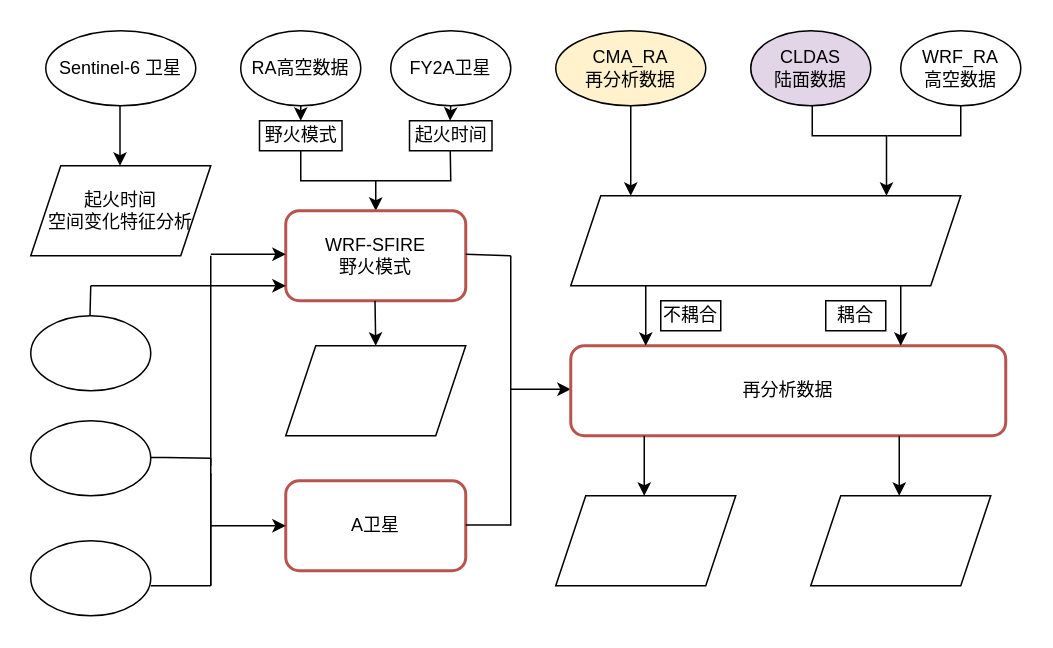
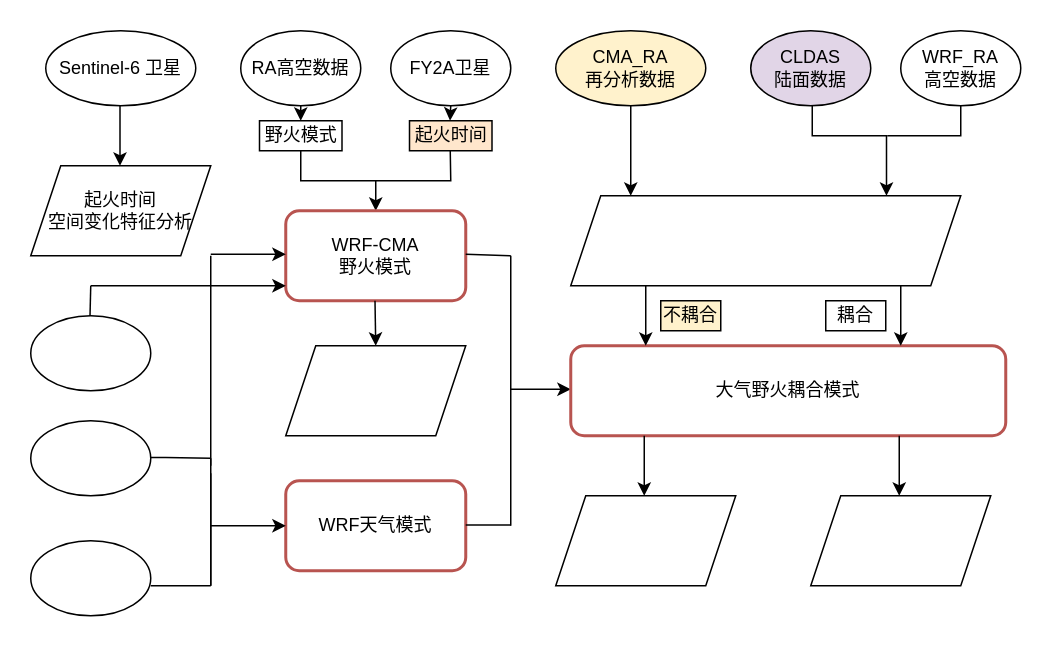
(451, 136) -> (451, 136)
(376, 256) -> (376, 256)
(691, 316) -> (691, 316)
(788, 391) -> (788, 391)
(376, 526) -> (376, 526)
